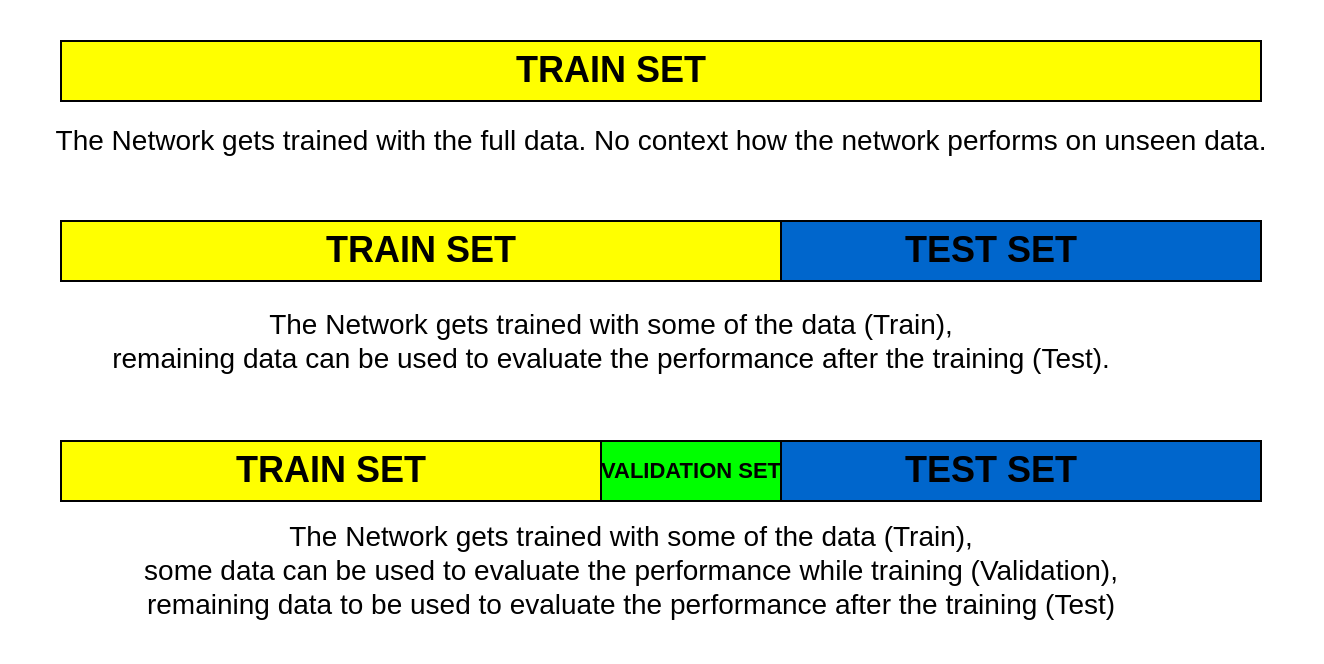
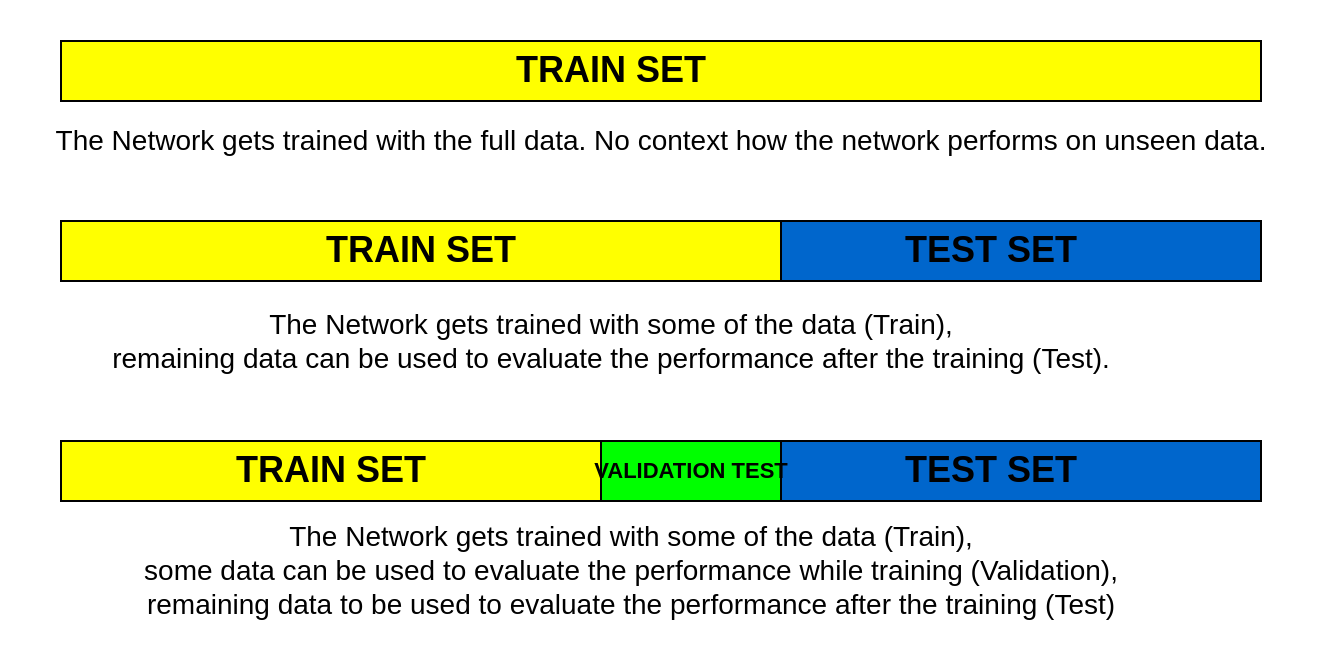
(692, 471) -> (692, 471)
